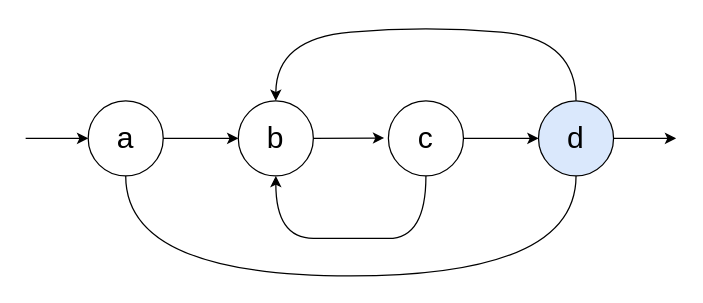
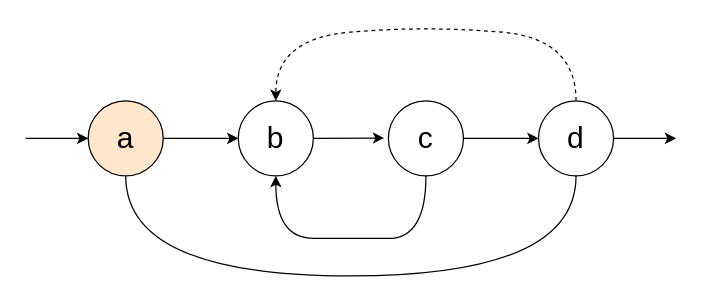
(431, 29) -> (431, 29)
(126, 138) -> (126, 138)
(576, 138) -> (576, 138)
